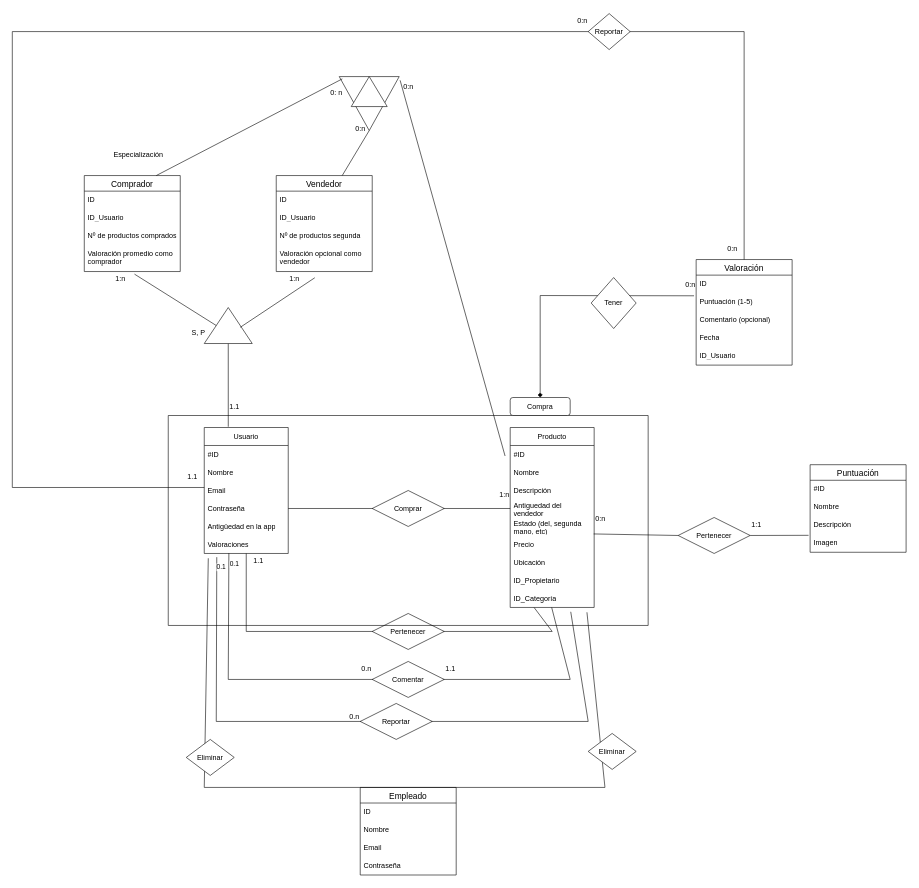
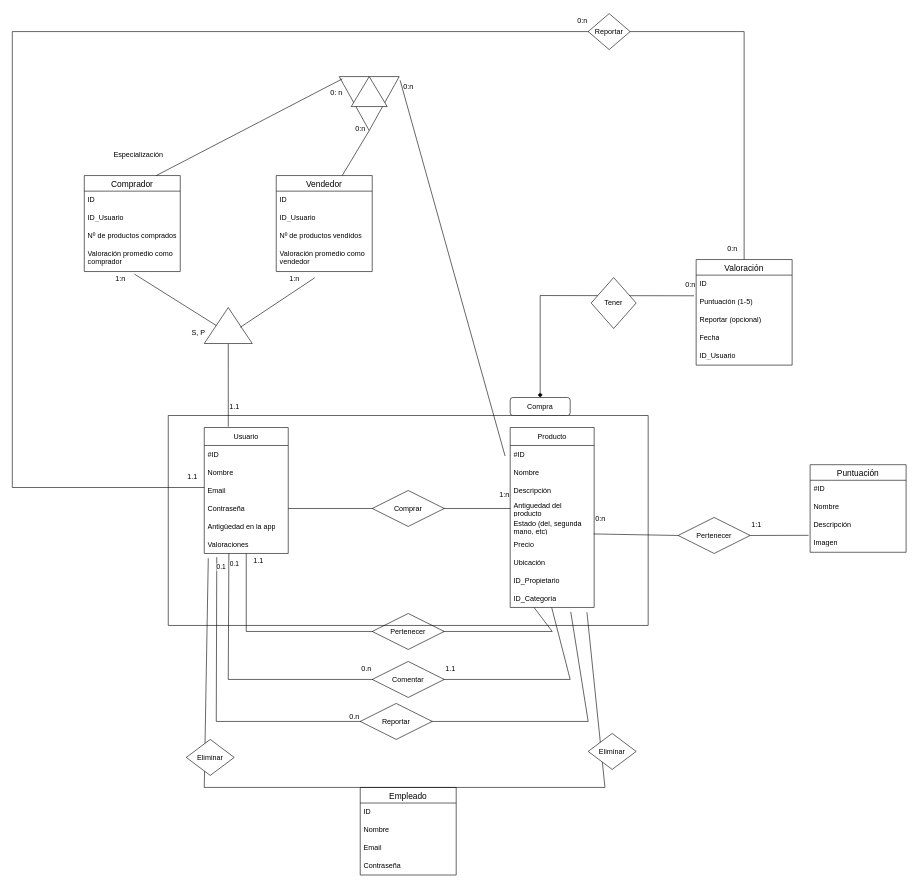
(323, 236) -> (325, 236)
(325, 258) -> (325, 258)
(738, 320) -> (735, 320)
(553, 509) -> (553, 509)
